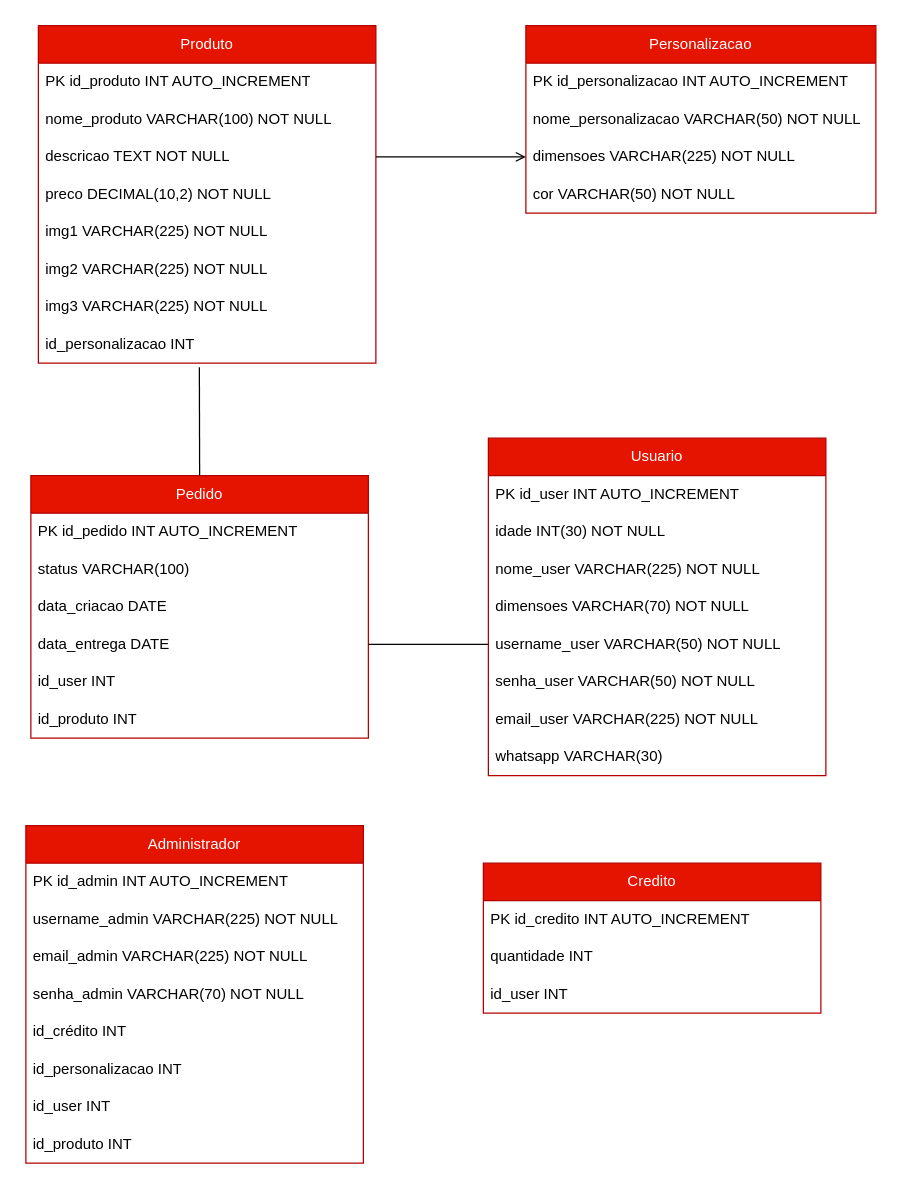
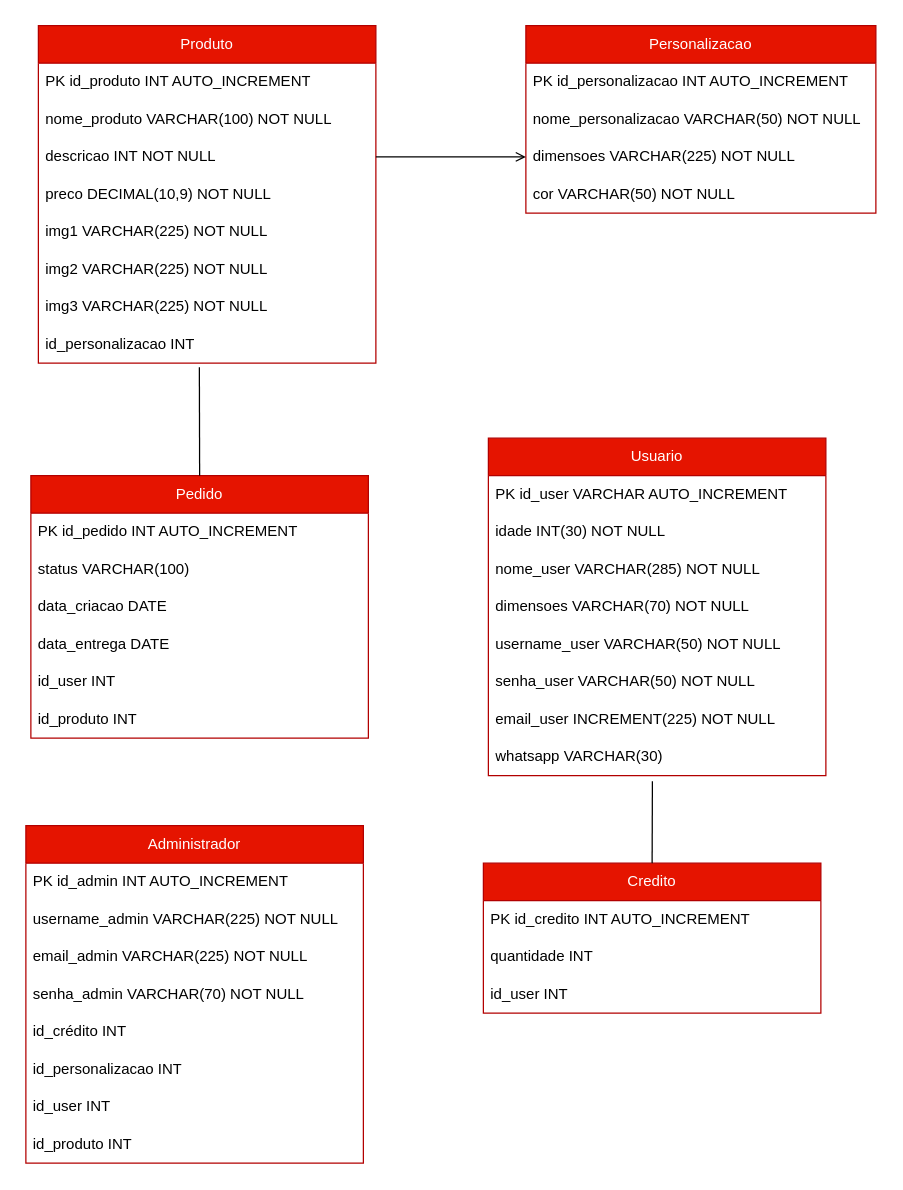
(134, 157) -> (130, 157)
(155, 194) -> (155, 194)
(610, 494) -> (626, 494)
(620, 569) -> (620, 569)
(428, 644) -> none
(620, 719) -> (629, 719)
none -> (652, 823)
